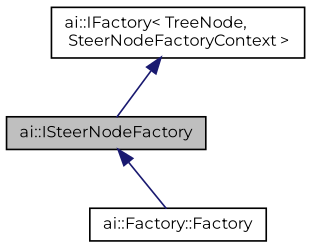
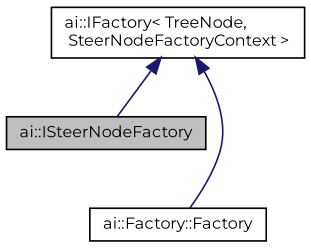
(147, 185) -> (222, 142)
